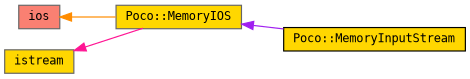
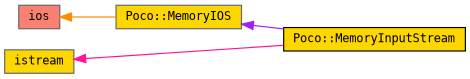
(114, 38) -> (185, 52)
